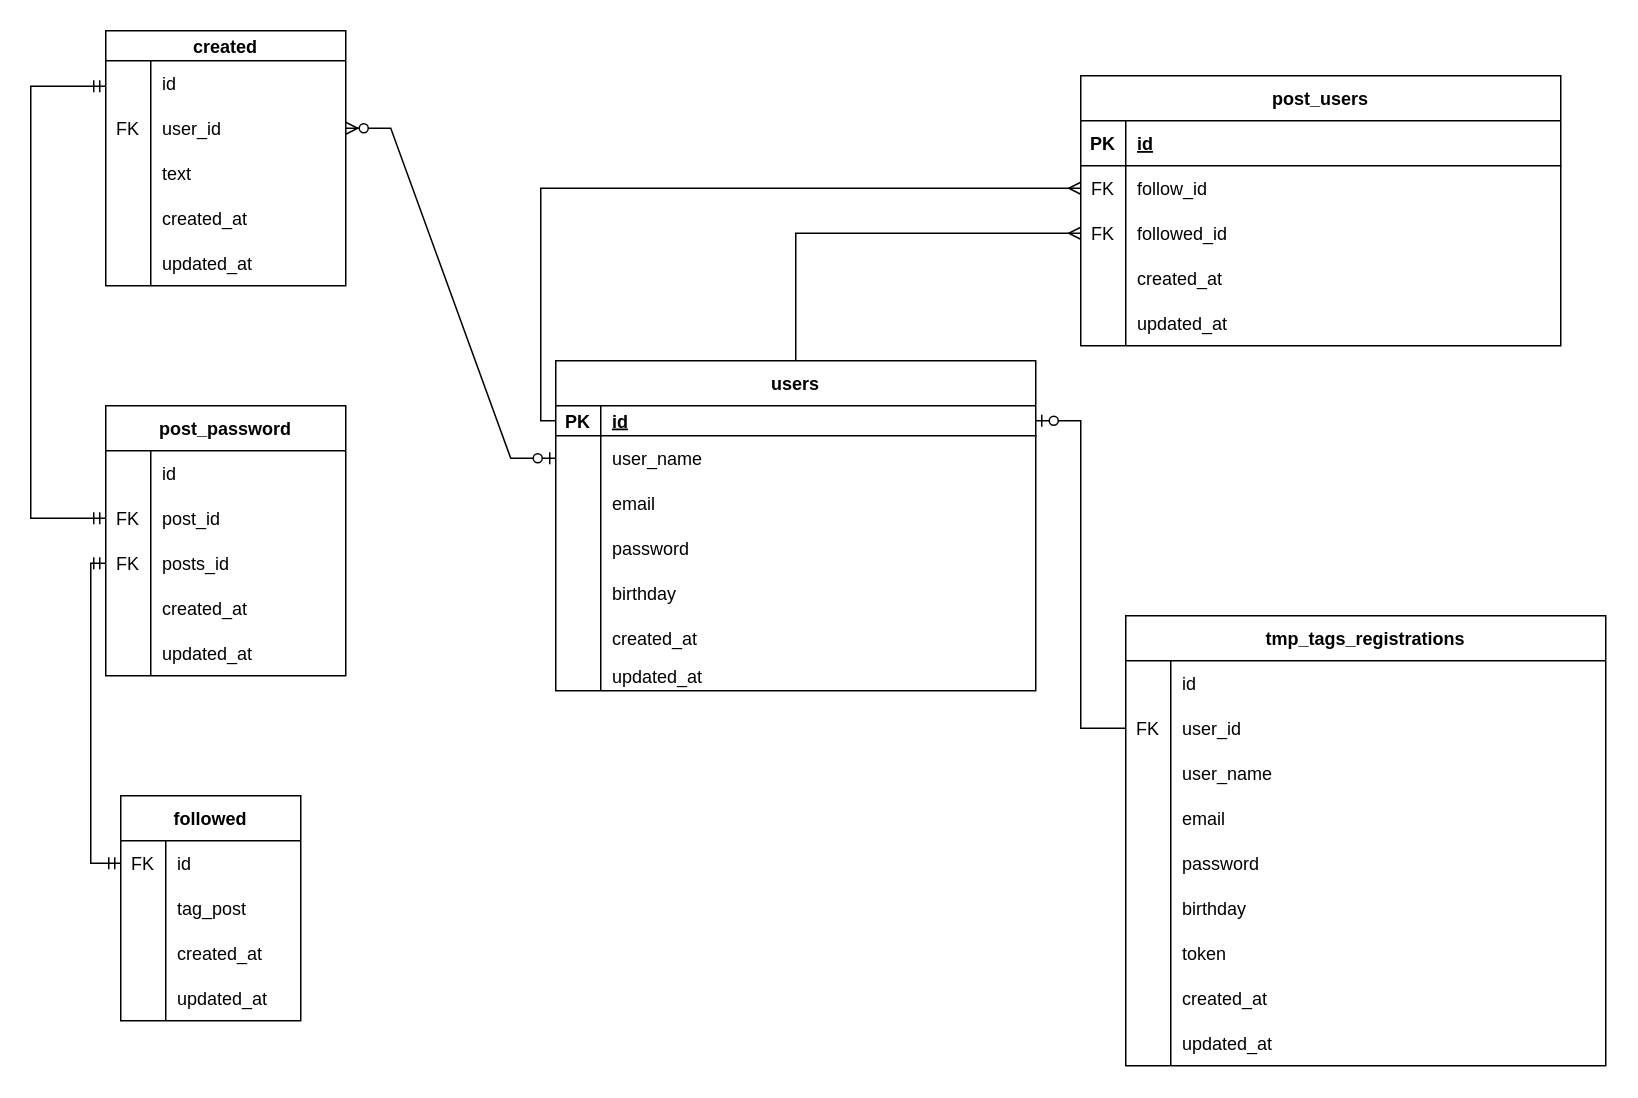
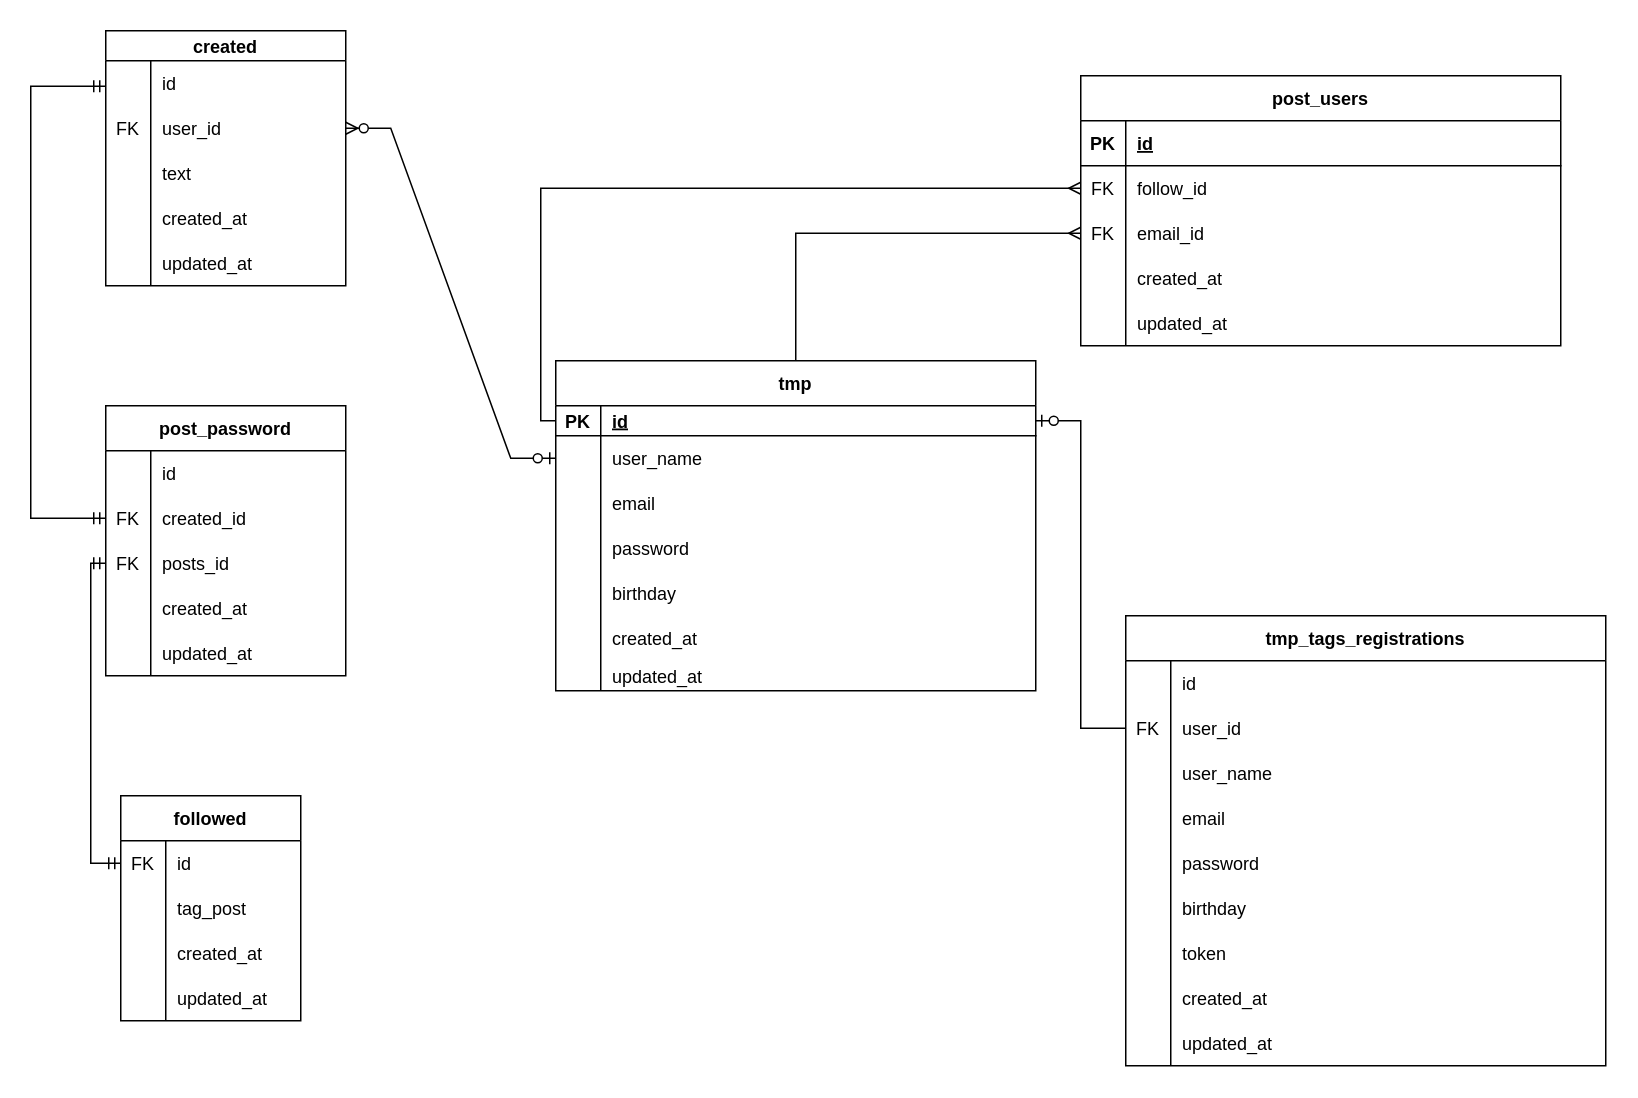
(1185, 234) -> (1170, 234)
(795, 384) -> (795, 384)
(195, 519) -> (210, 519)
